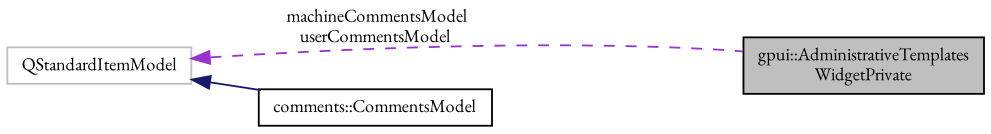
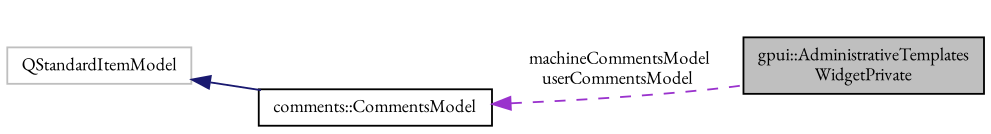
(477, 46) -> (627, 97)
